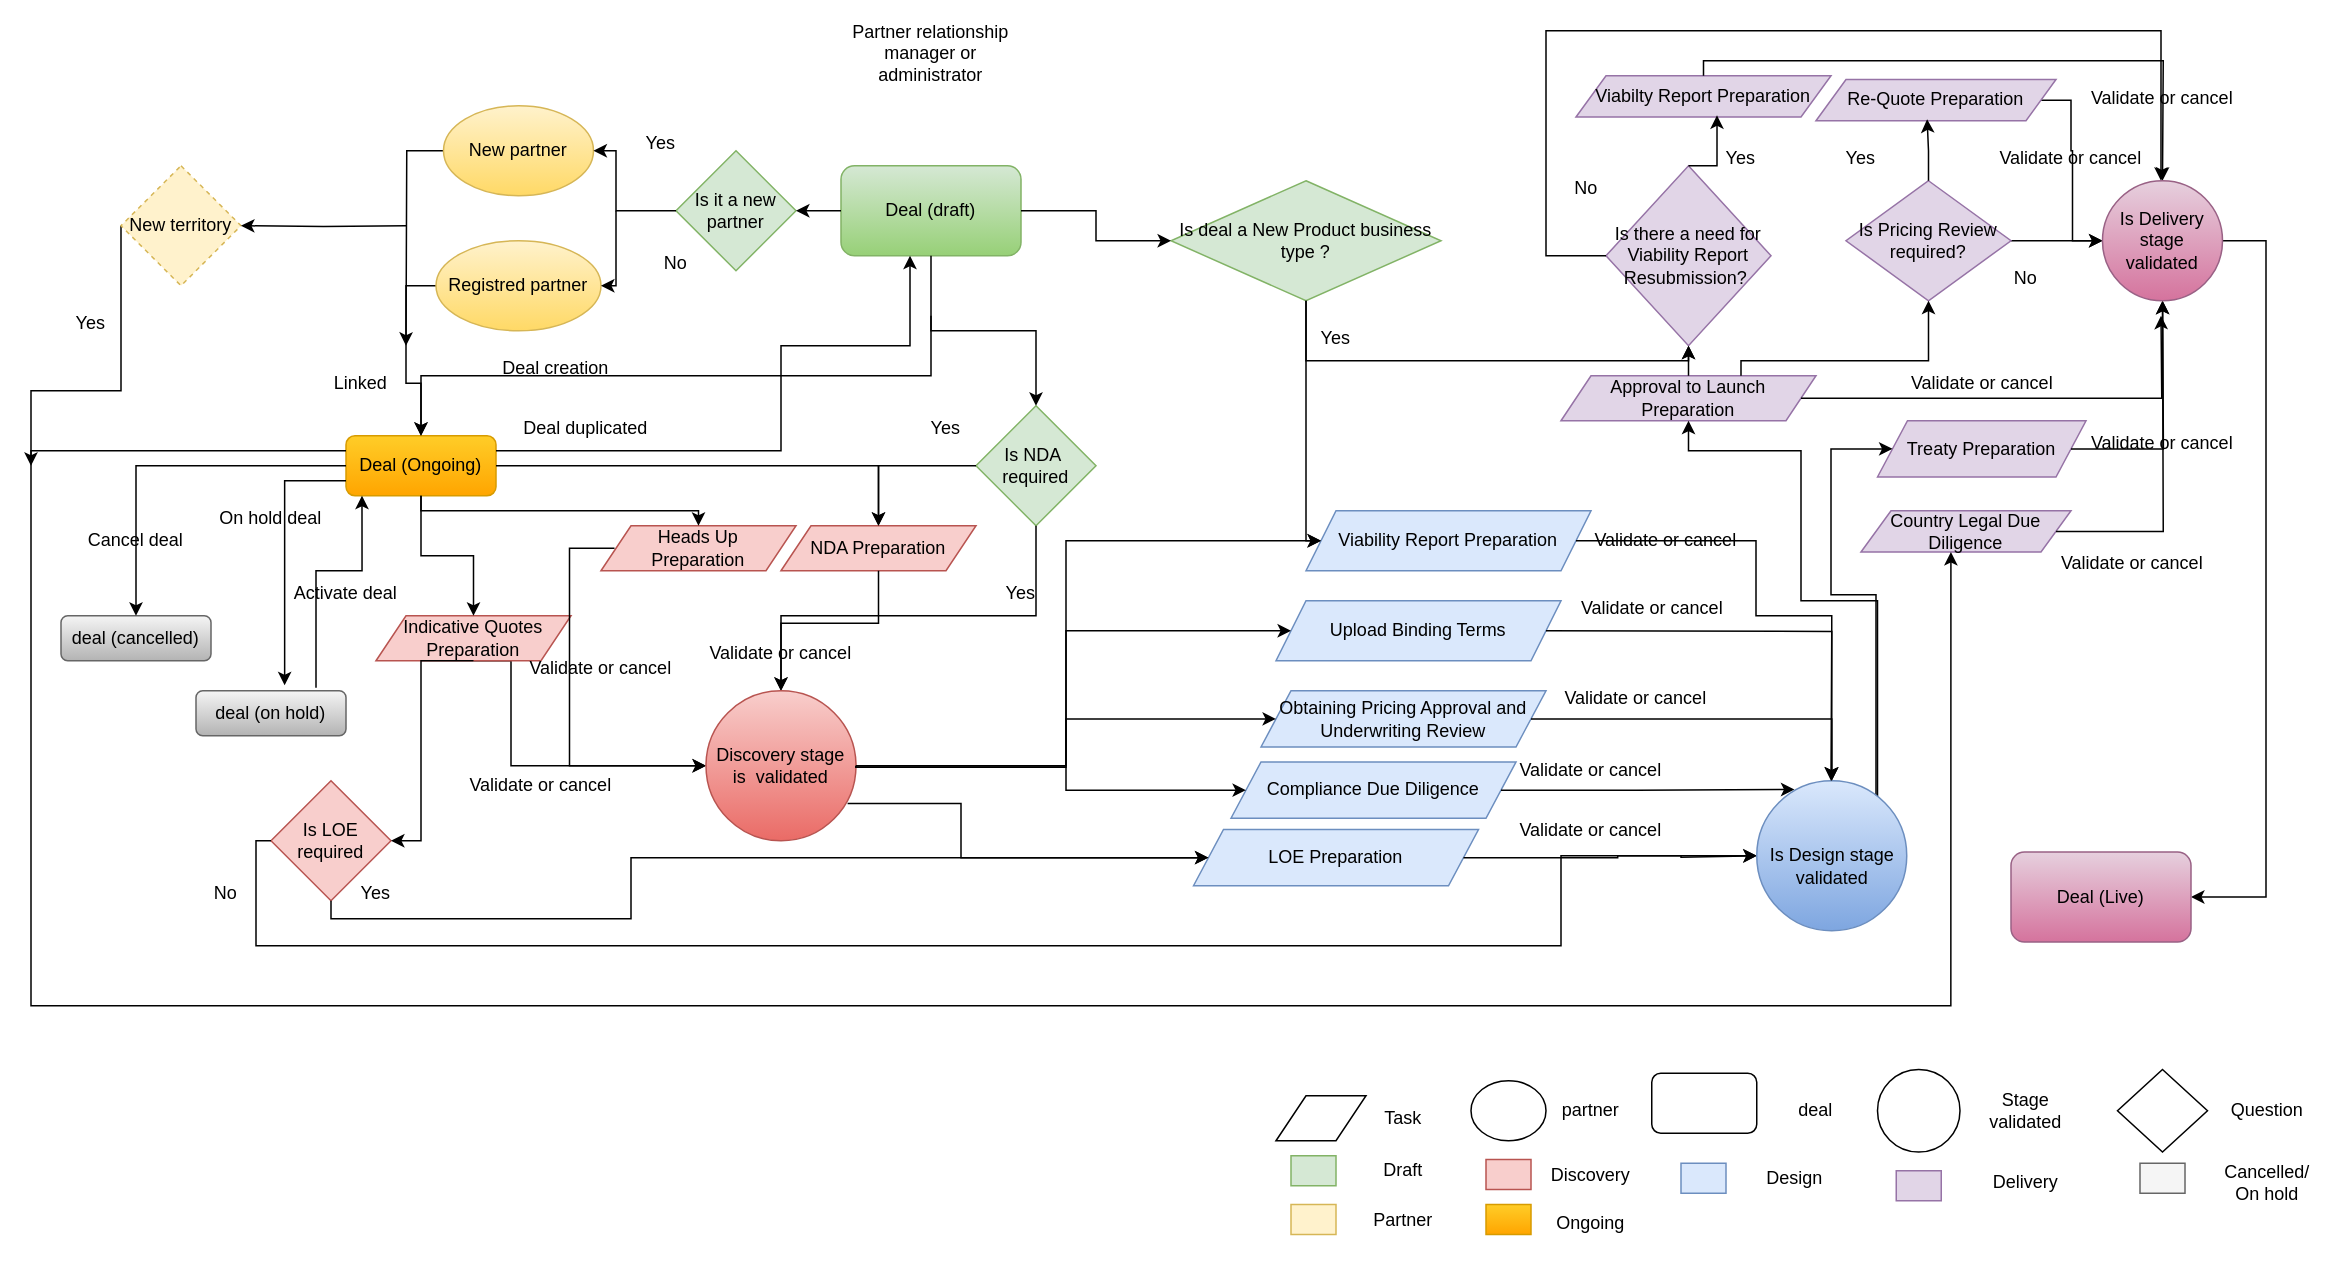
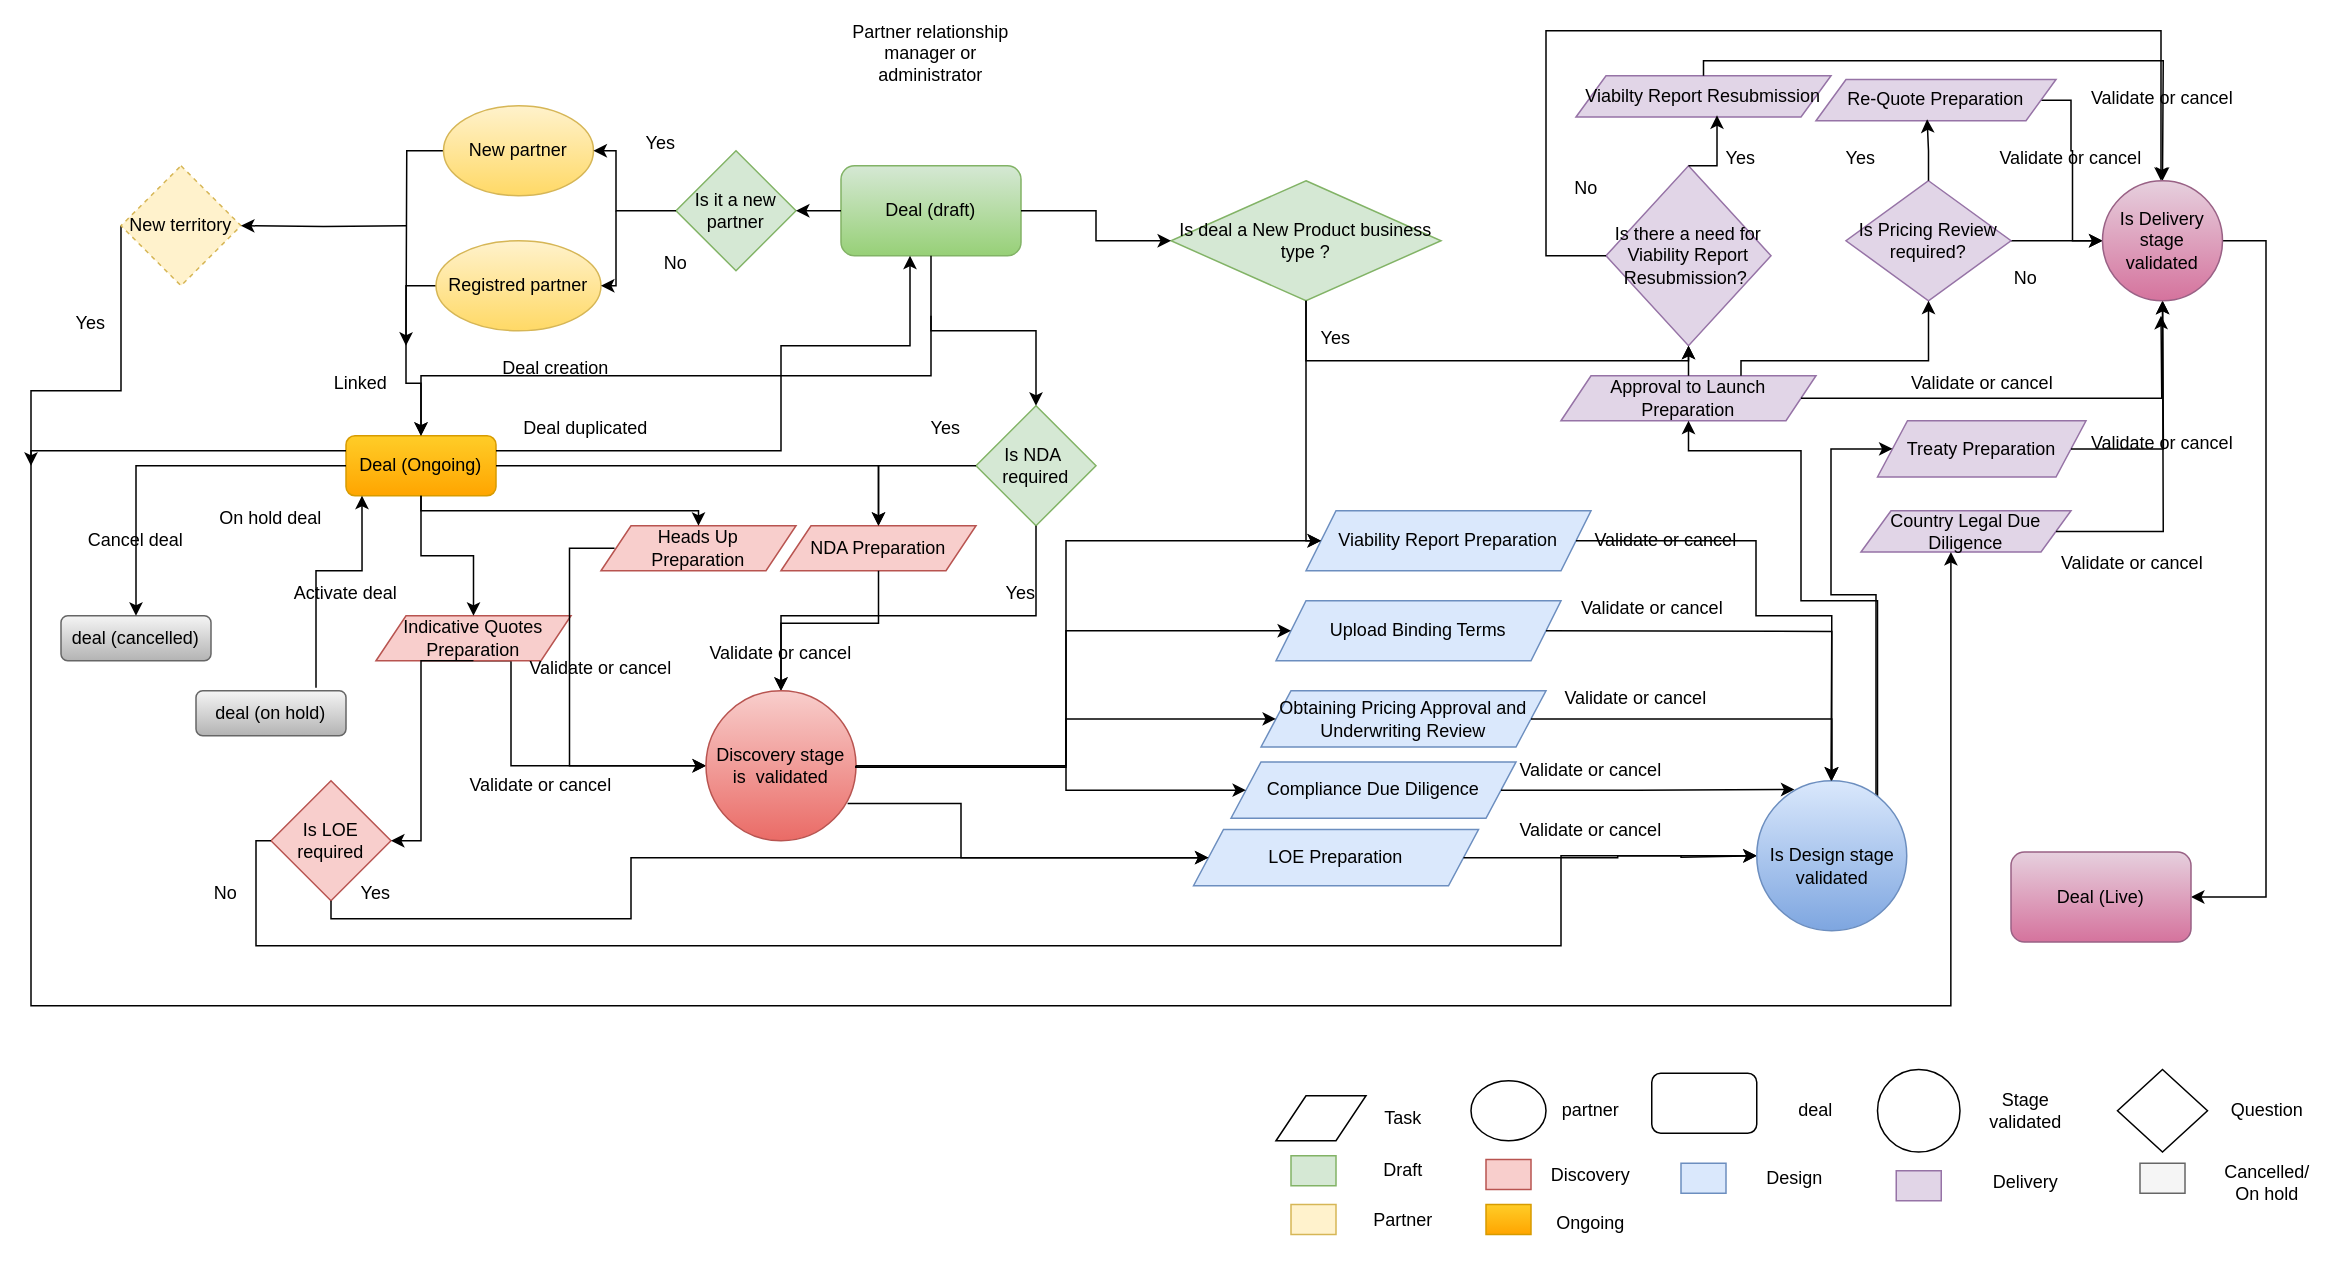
(1703, 97) -> (1703, 97)
(284, 548) -> none
